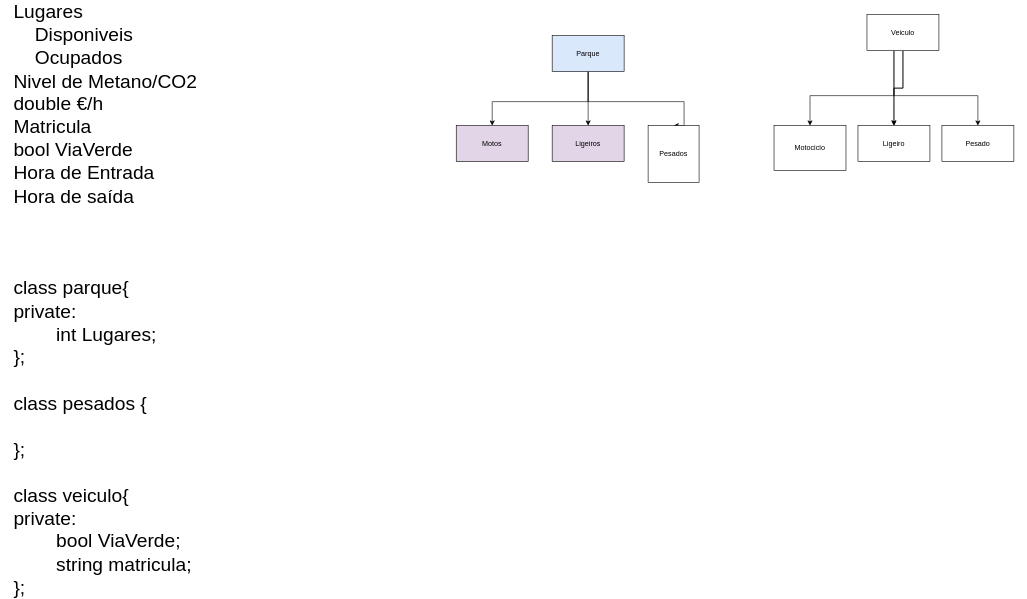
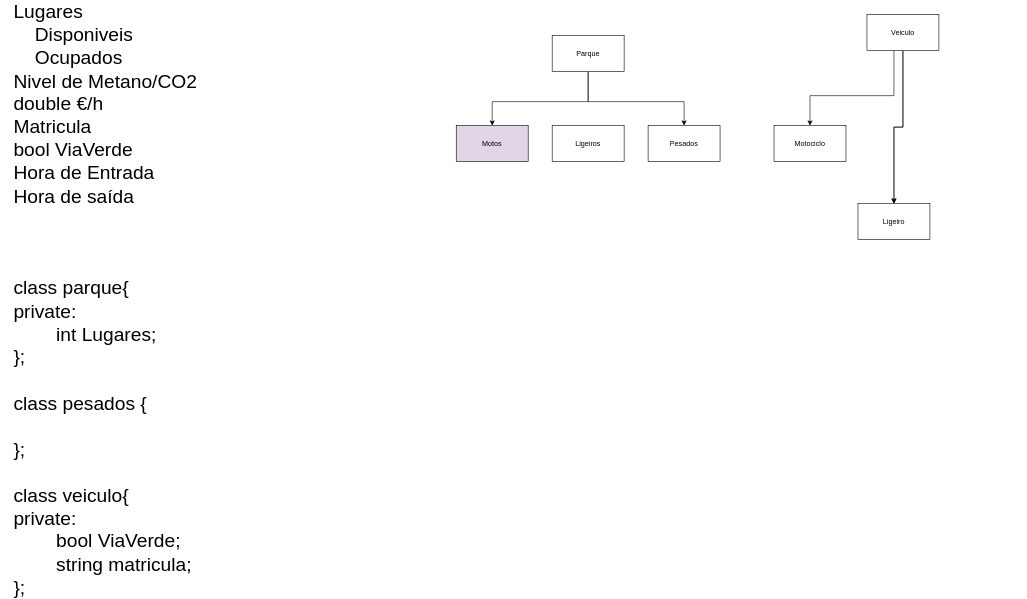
(588, 54) -> (588, 54)
(937, 96) -> none
(588, 120) -> none
(588, 144) -> (588, 144)
(894, 144) -> (894, 222)
(978, 144) -> none
(810, 148) -> (810, 144)
(674, 154) -> (684, 144)
